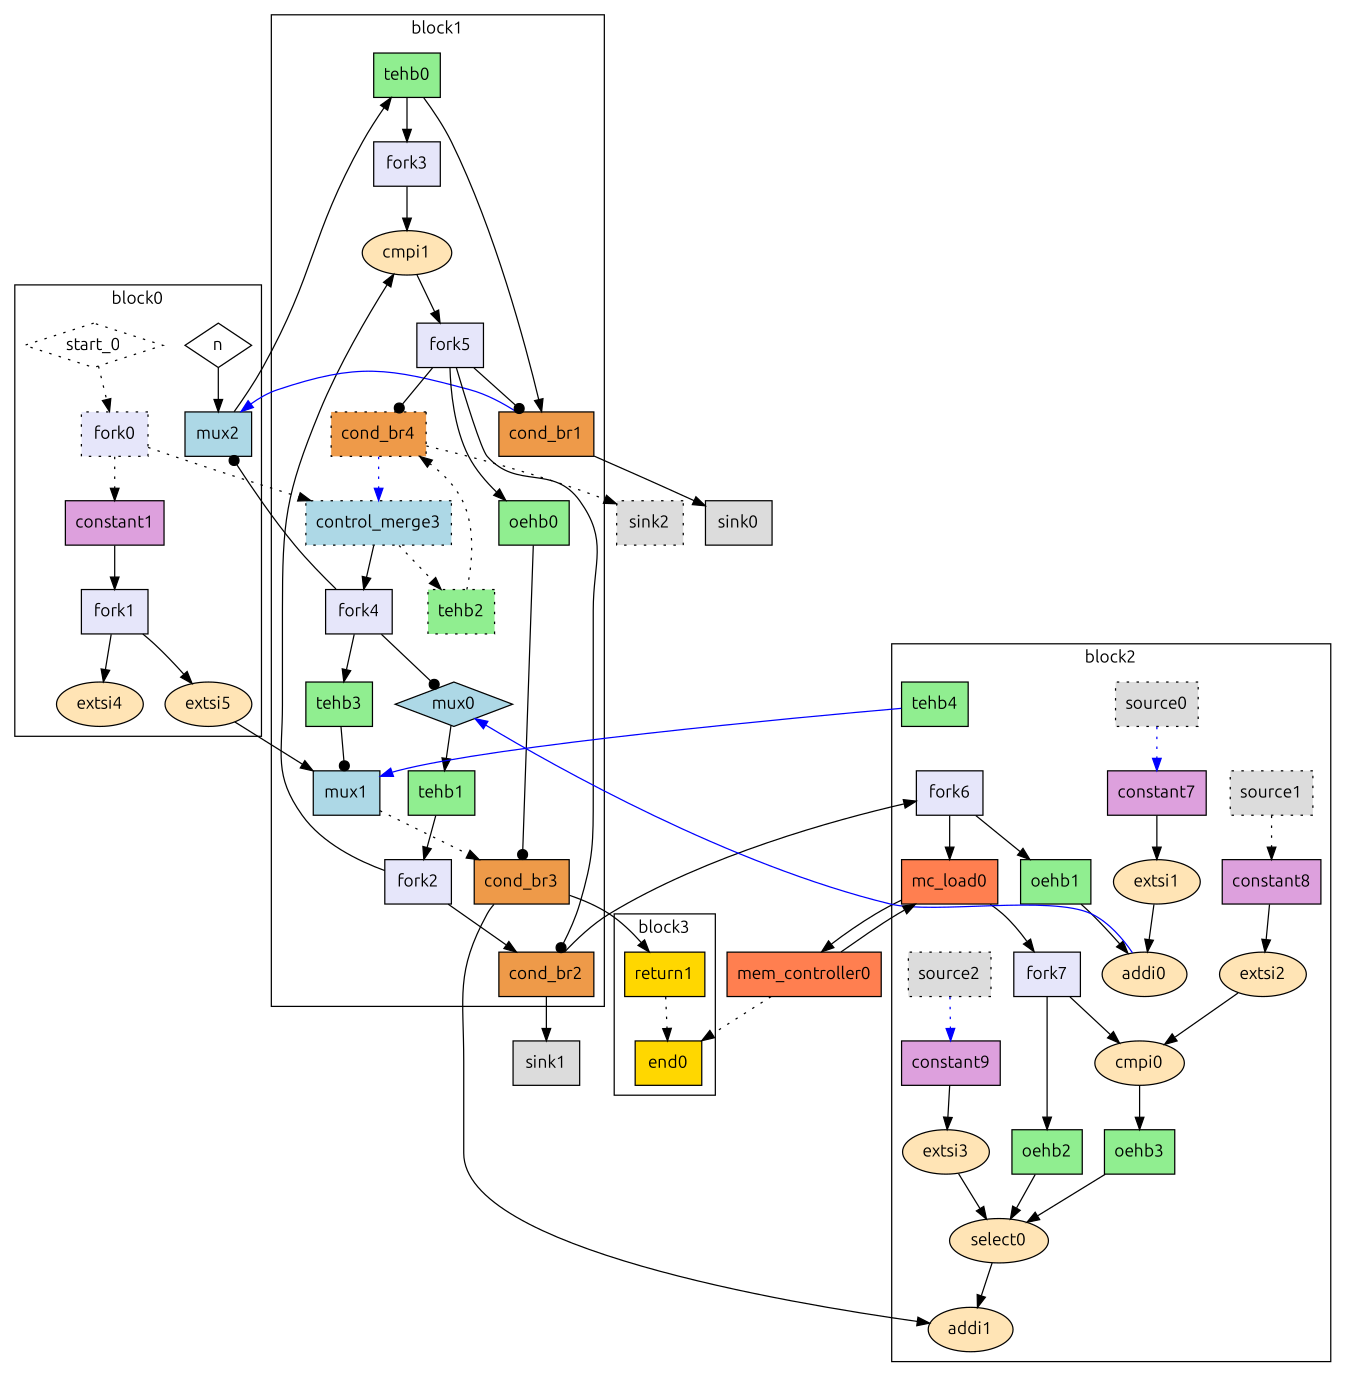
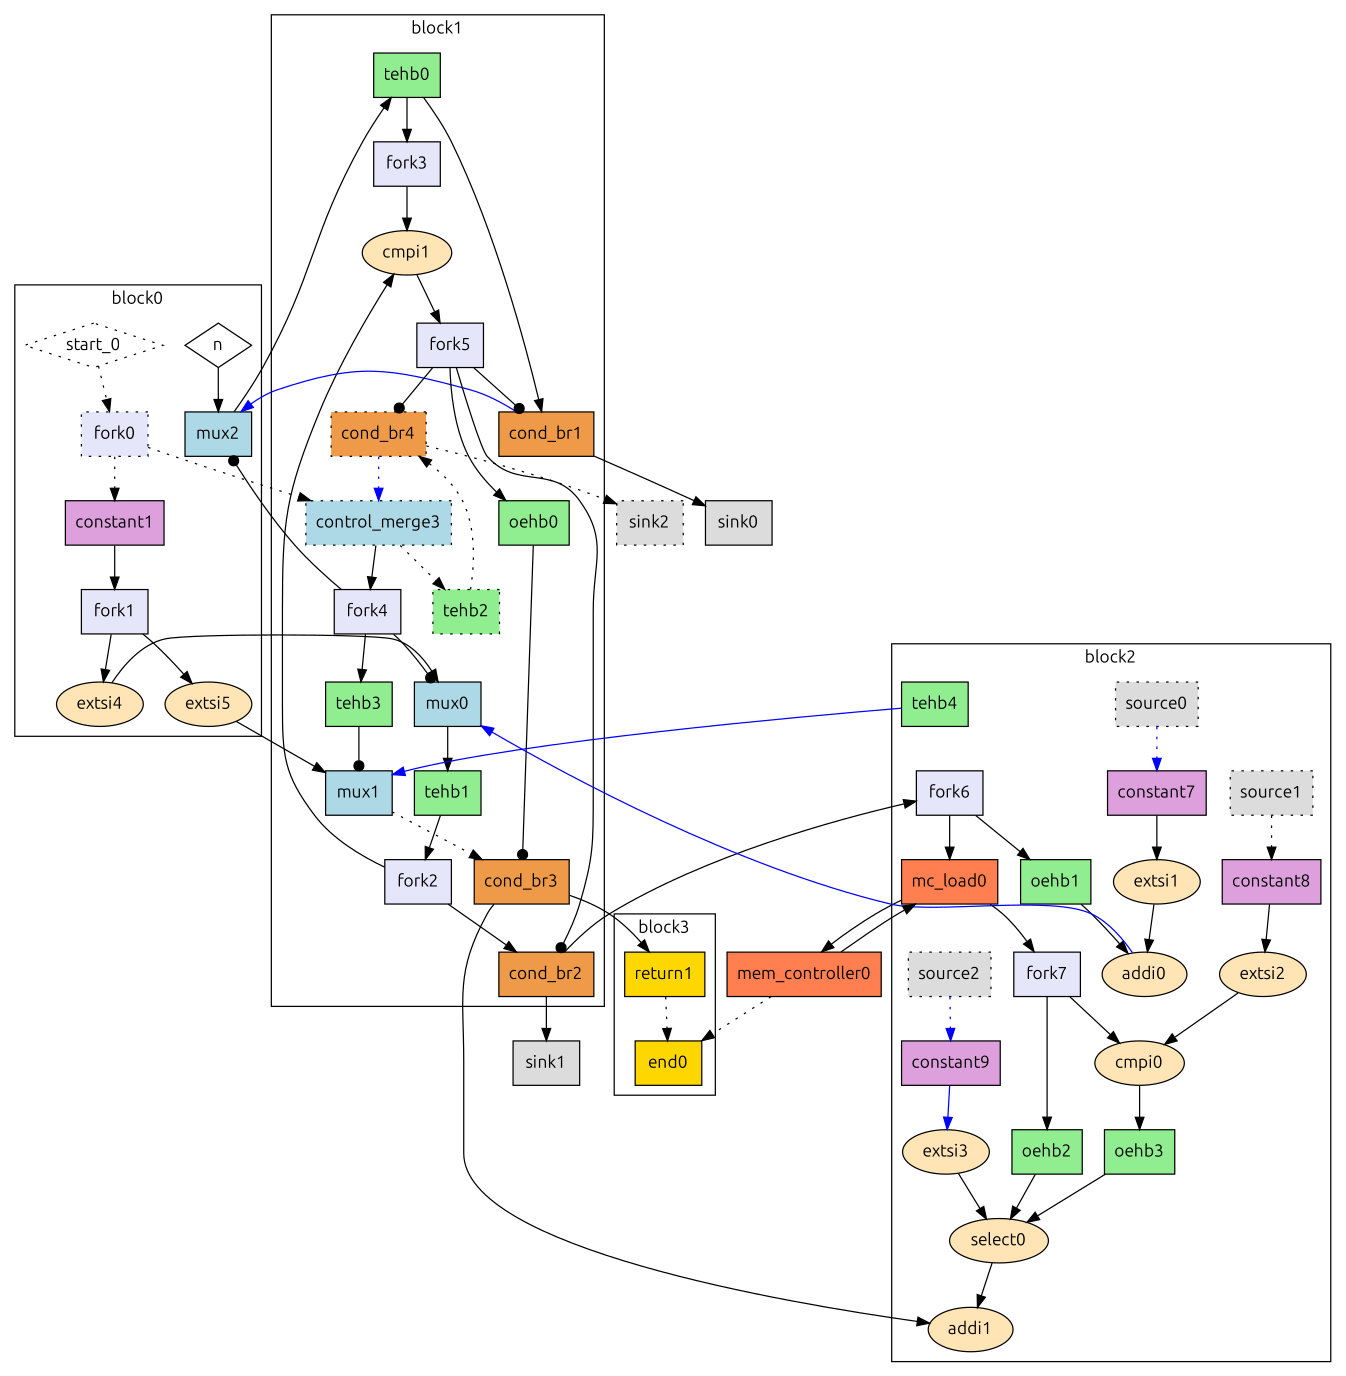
none -> (252, 635)
(454, 704) -> (448, 704)
(949, 1101) -> (949, 1101)
